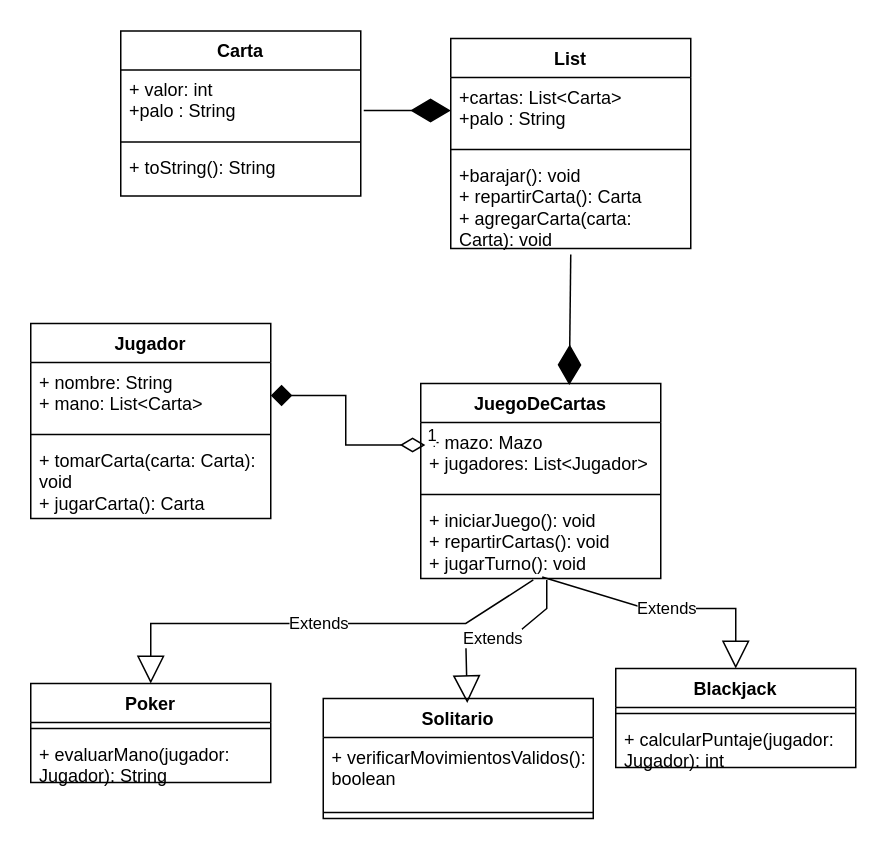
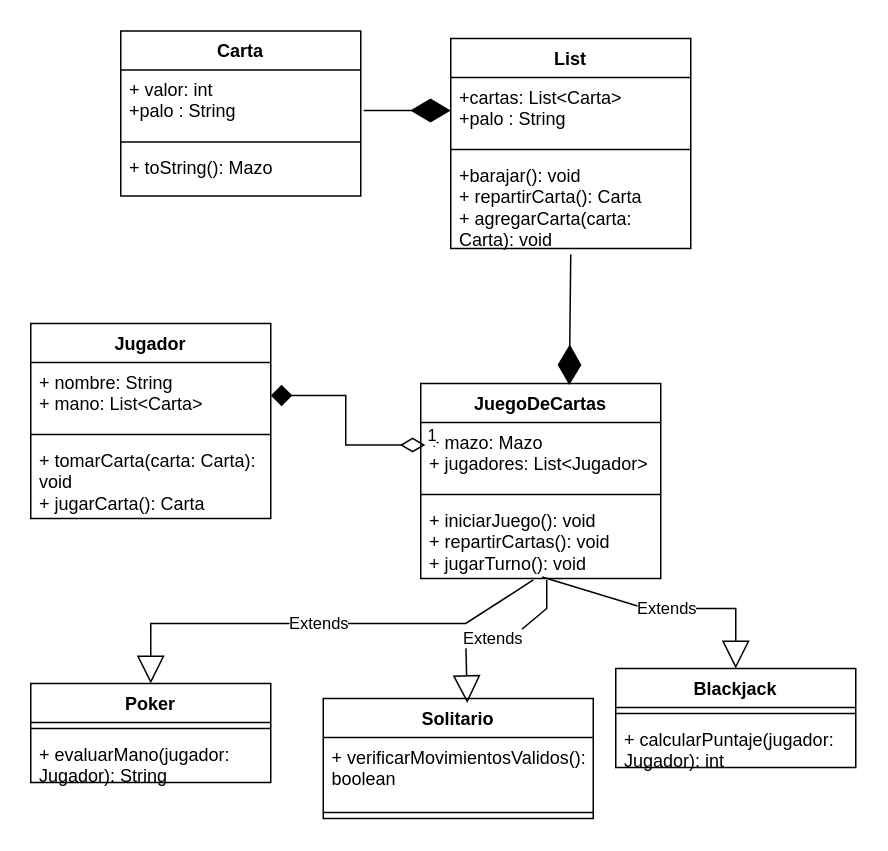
(219, 169) -> (211, 169)
